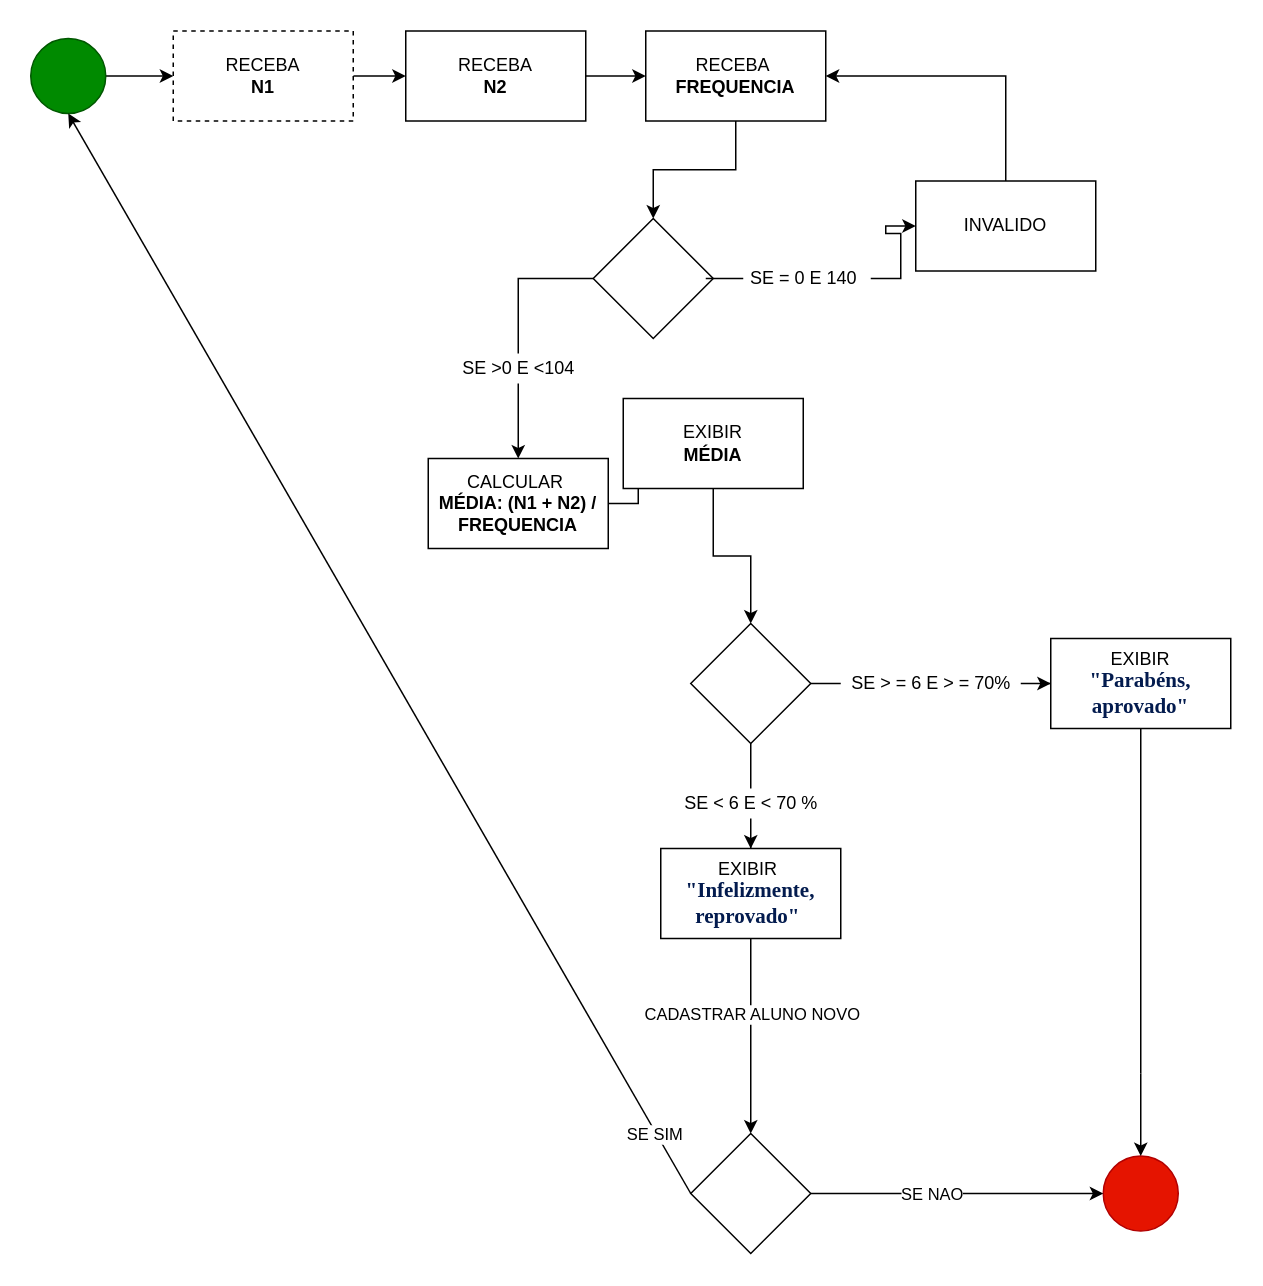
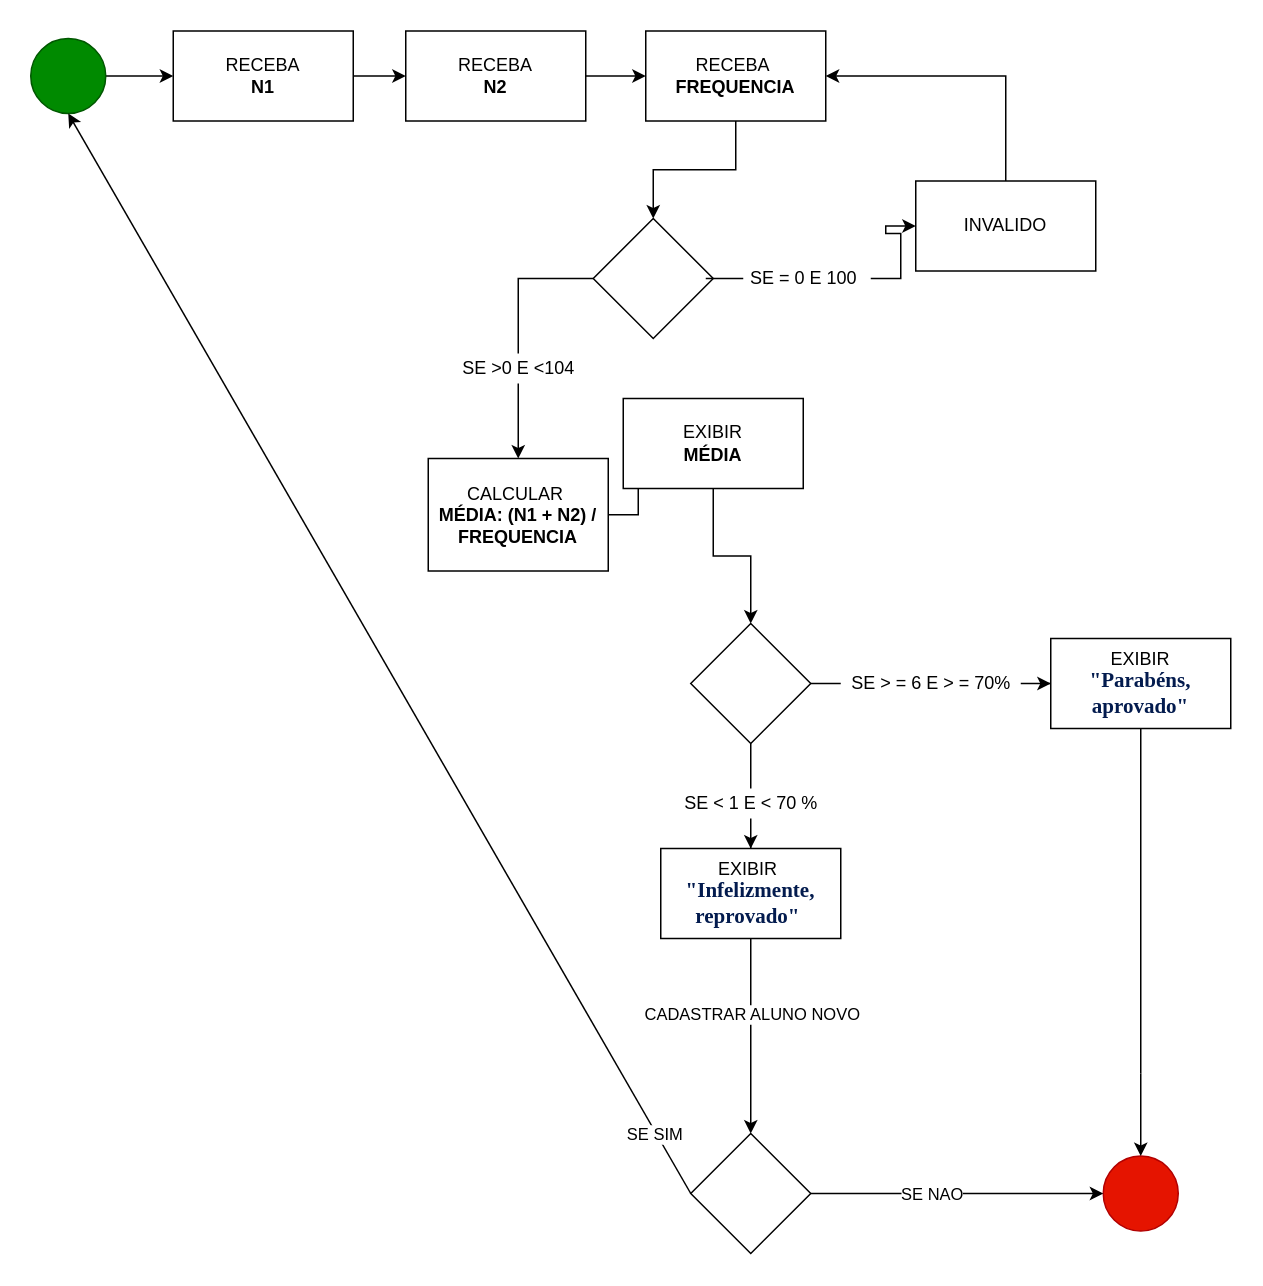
(263, 76) -> (263, 76)
(804, 278) -> (804, 278)
(518, 503) -> (518, 515)
(752, 803) -> (752, 803)
